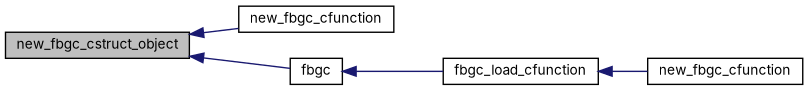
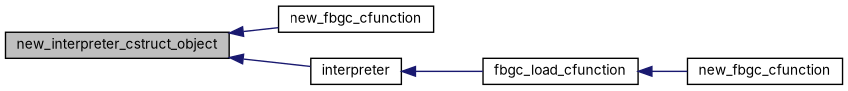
(97, 45) -> (117, 45)
(316, 71) -> (356, 71)
